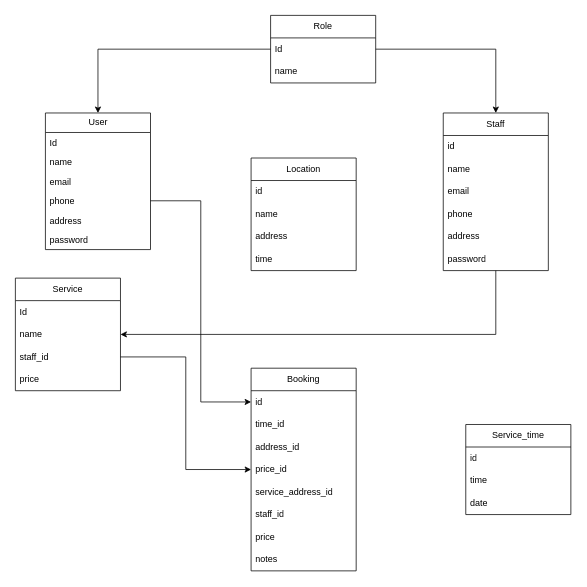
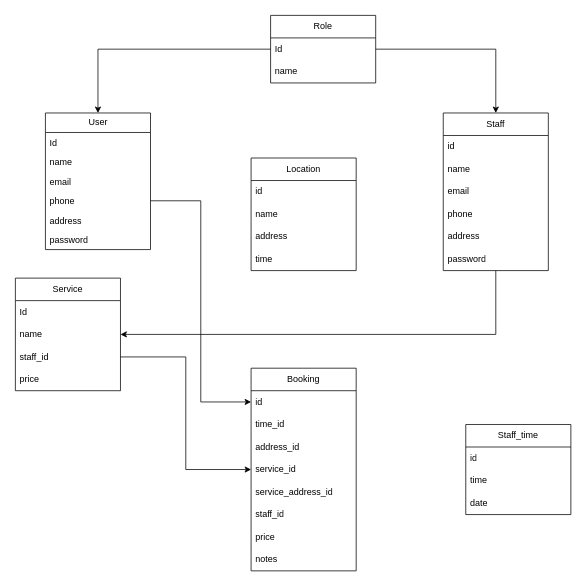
(518, 435) -> (518, 435)
(273, 469) -> (278, 469)
